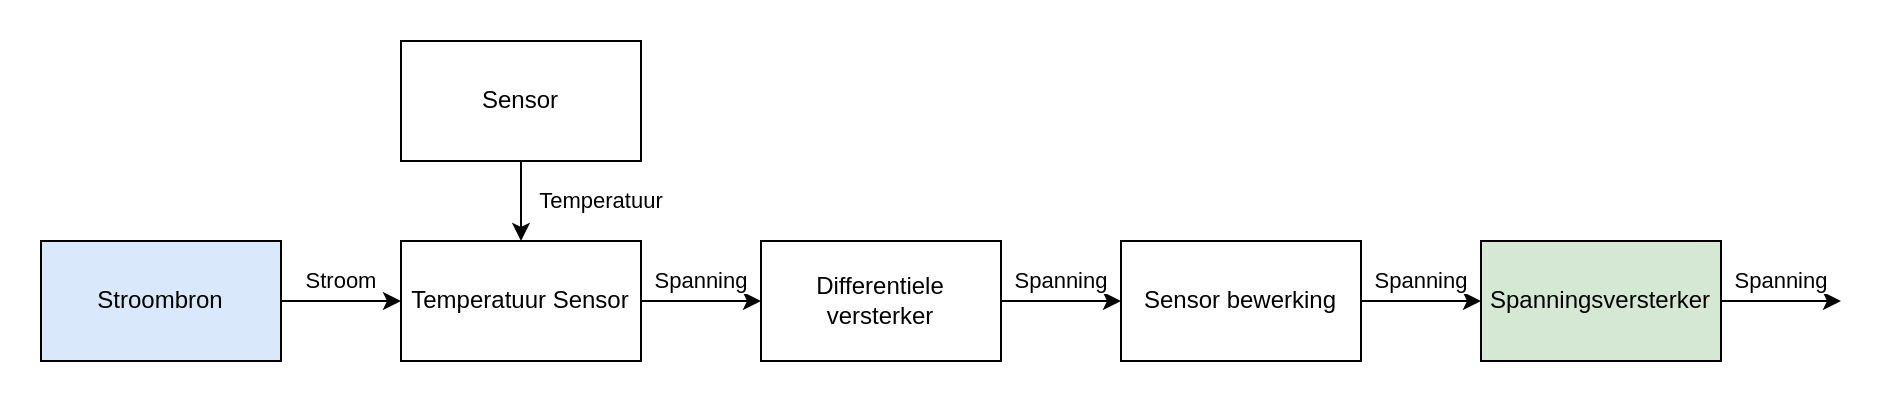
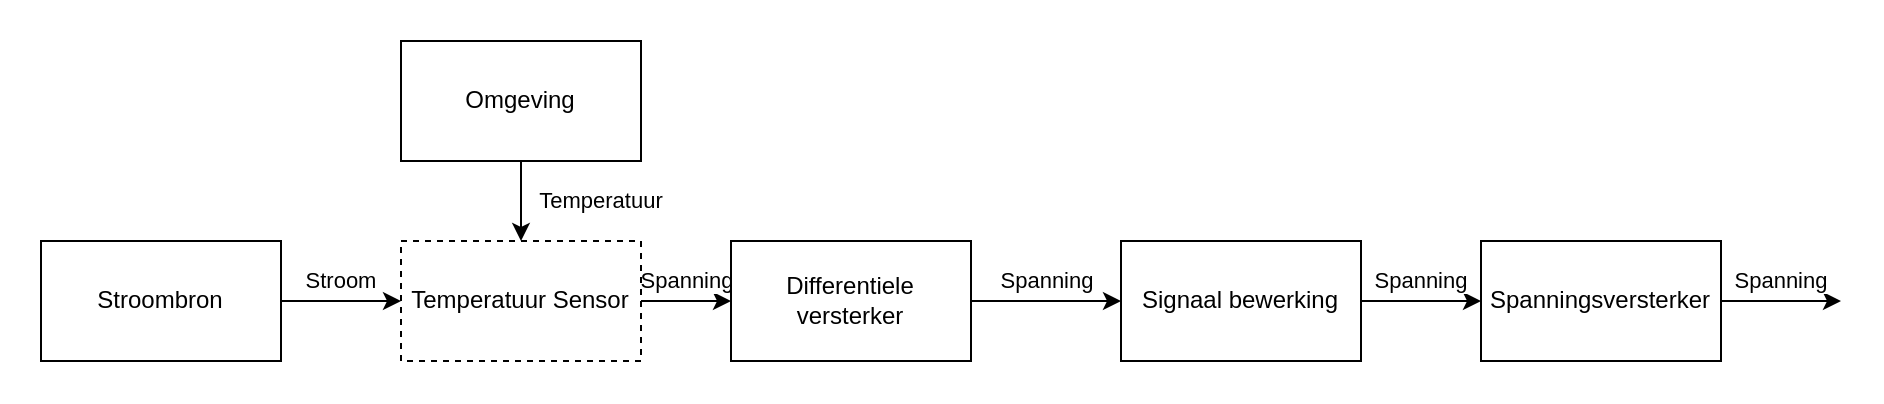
(521, 101) -> (521, 101)
(161, 301) -> (161, 301)
(521, 301) -> (521, 301)
(881, 301) -> (851, 301)
(1241, 301) -> (1241, 301)
(1601, 301) -> (1601, 301)
